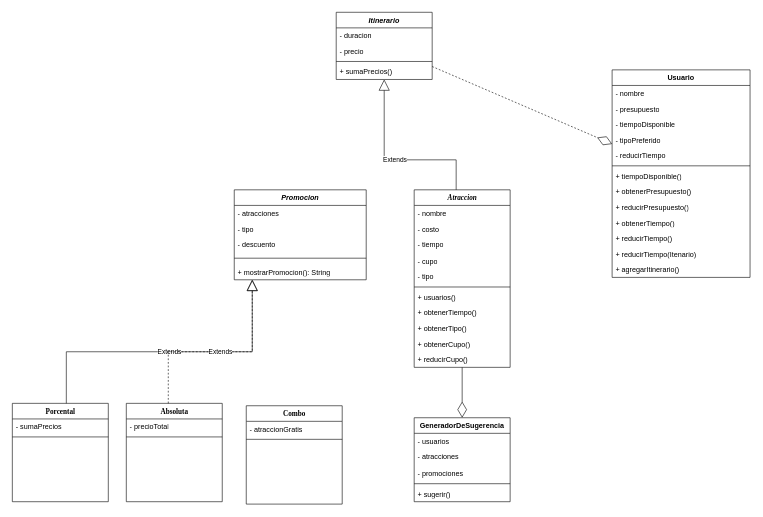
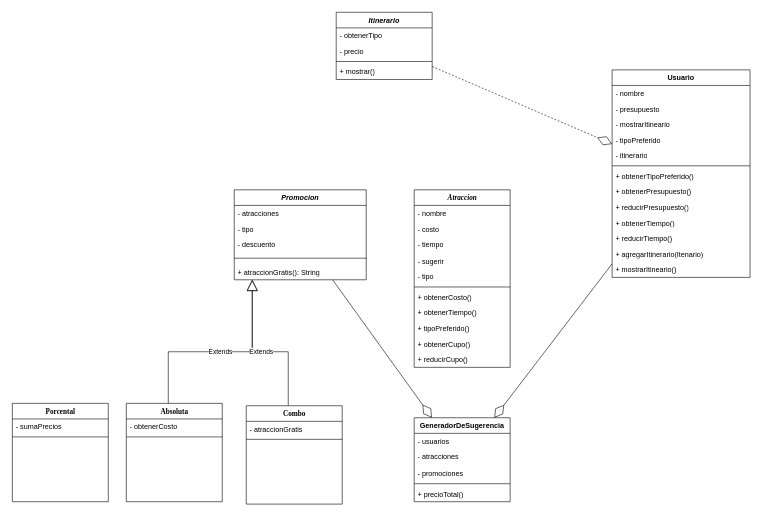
(358, 36) -> (364, 36)
(368, 72) -> (361, 72)
(648, 125) -> (649, 125)
(643, 156) -> (636, 156)
(399, 160) -> none
(652, 177) -> (661, 177)
(663, 255) -> (671, 255)
(429, 262) -> (434, 262)
(655, 270) -> (653, 270)
(290, 273) -> (287, 273)
(440, 298) -> (449, 298)
(446, 329) -> (449, 329)
none -> (557, 335)
none -> (378, 343)
(91, 352) -> none
none -> (288, 360)
(168, 377) -> (168, 377)
(462, 385) -> none
(153, 428) -> (157, 428)
(438, 495) -> (445, 495)
